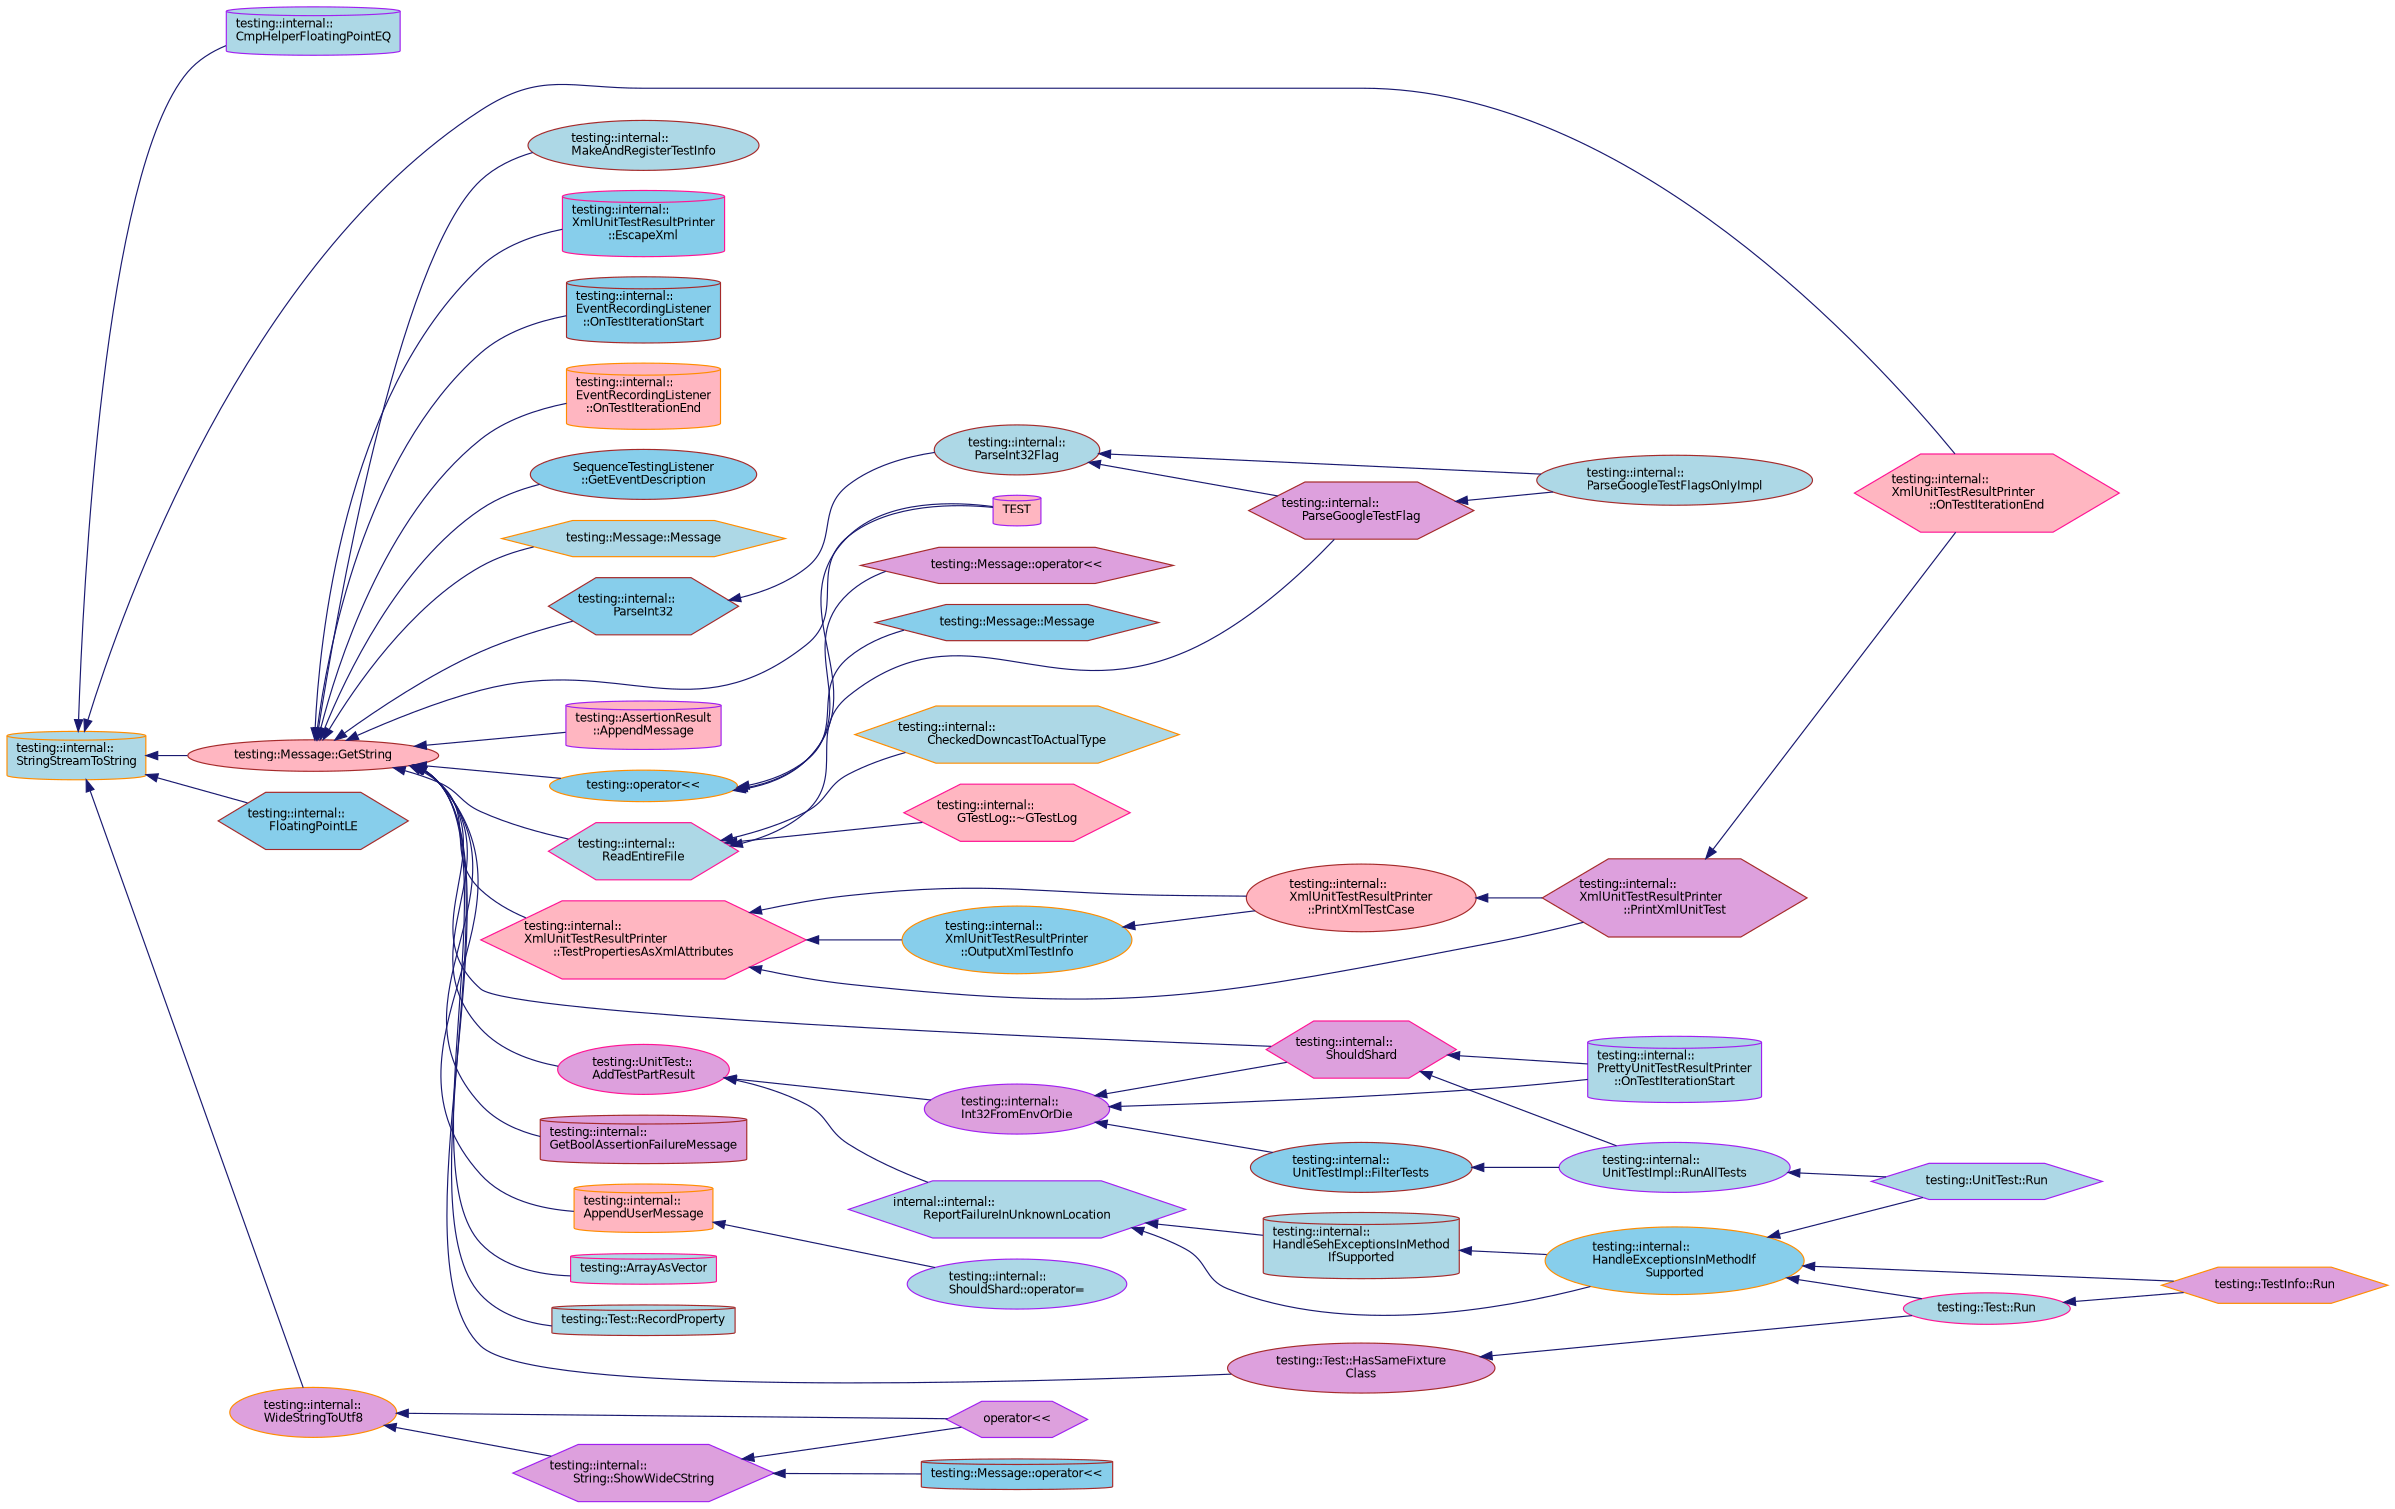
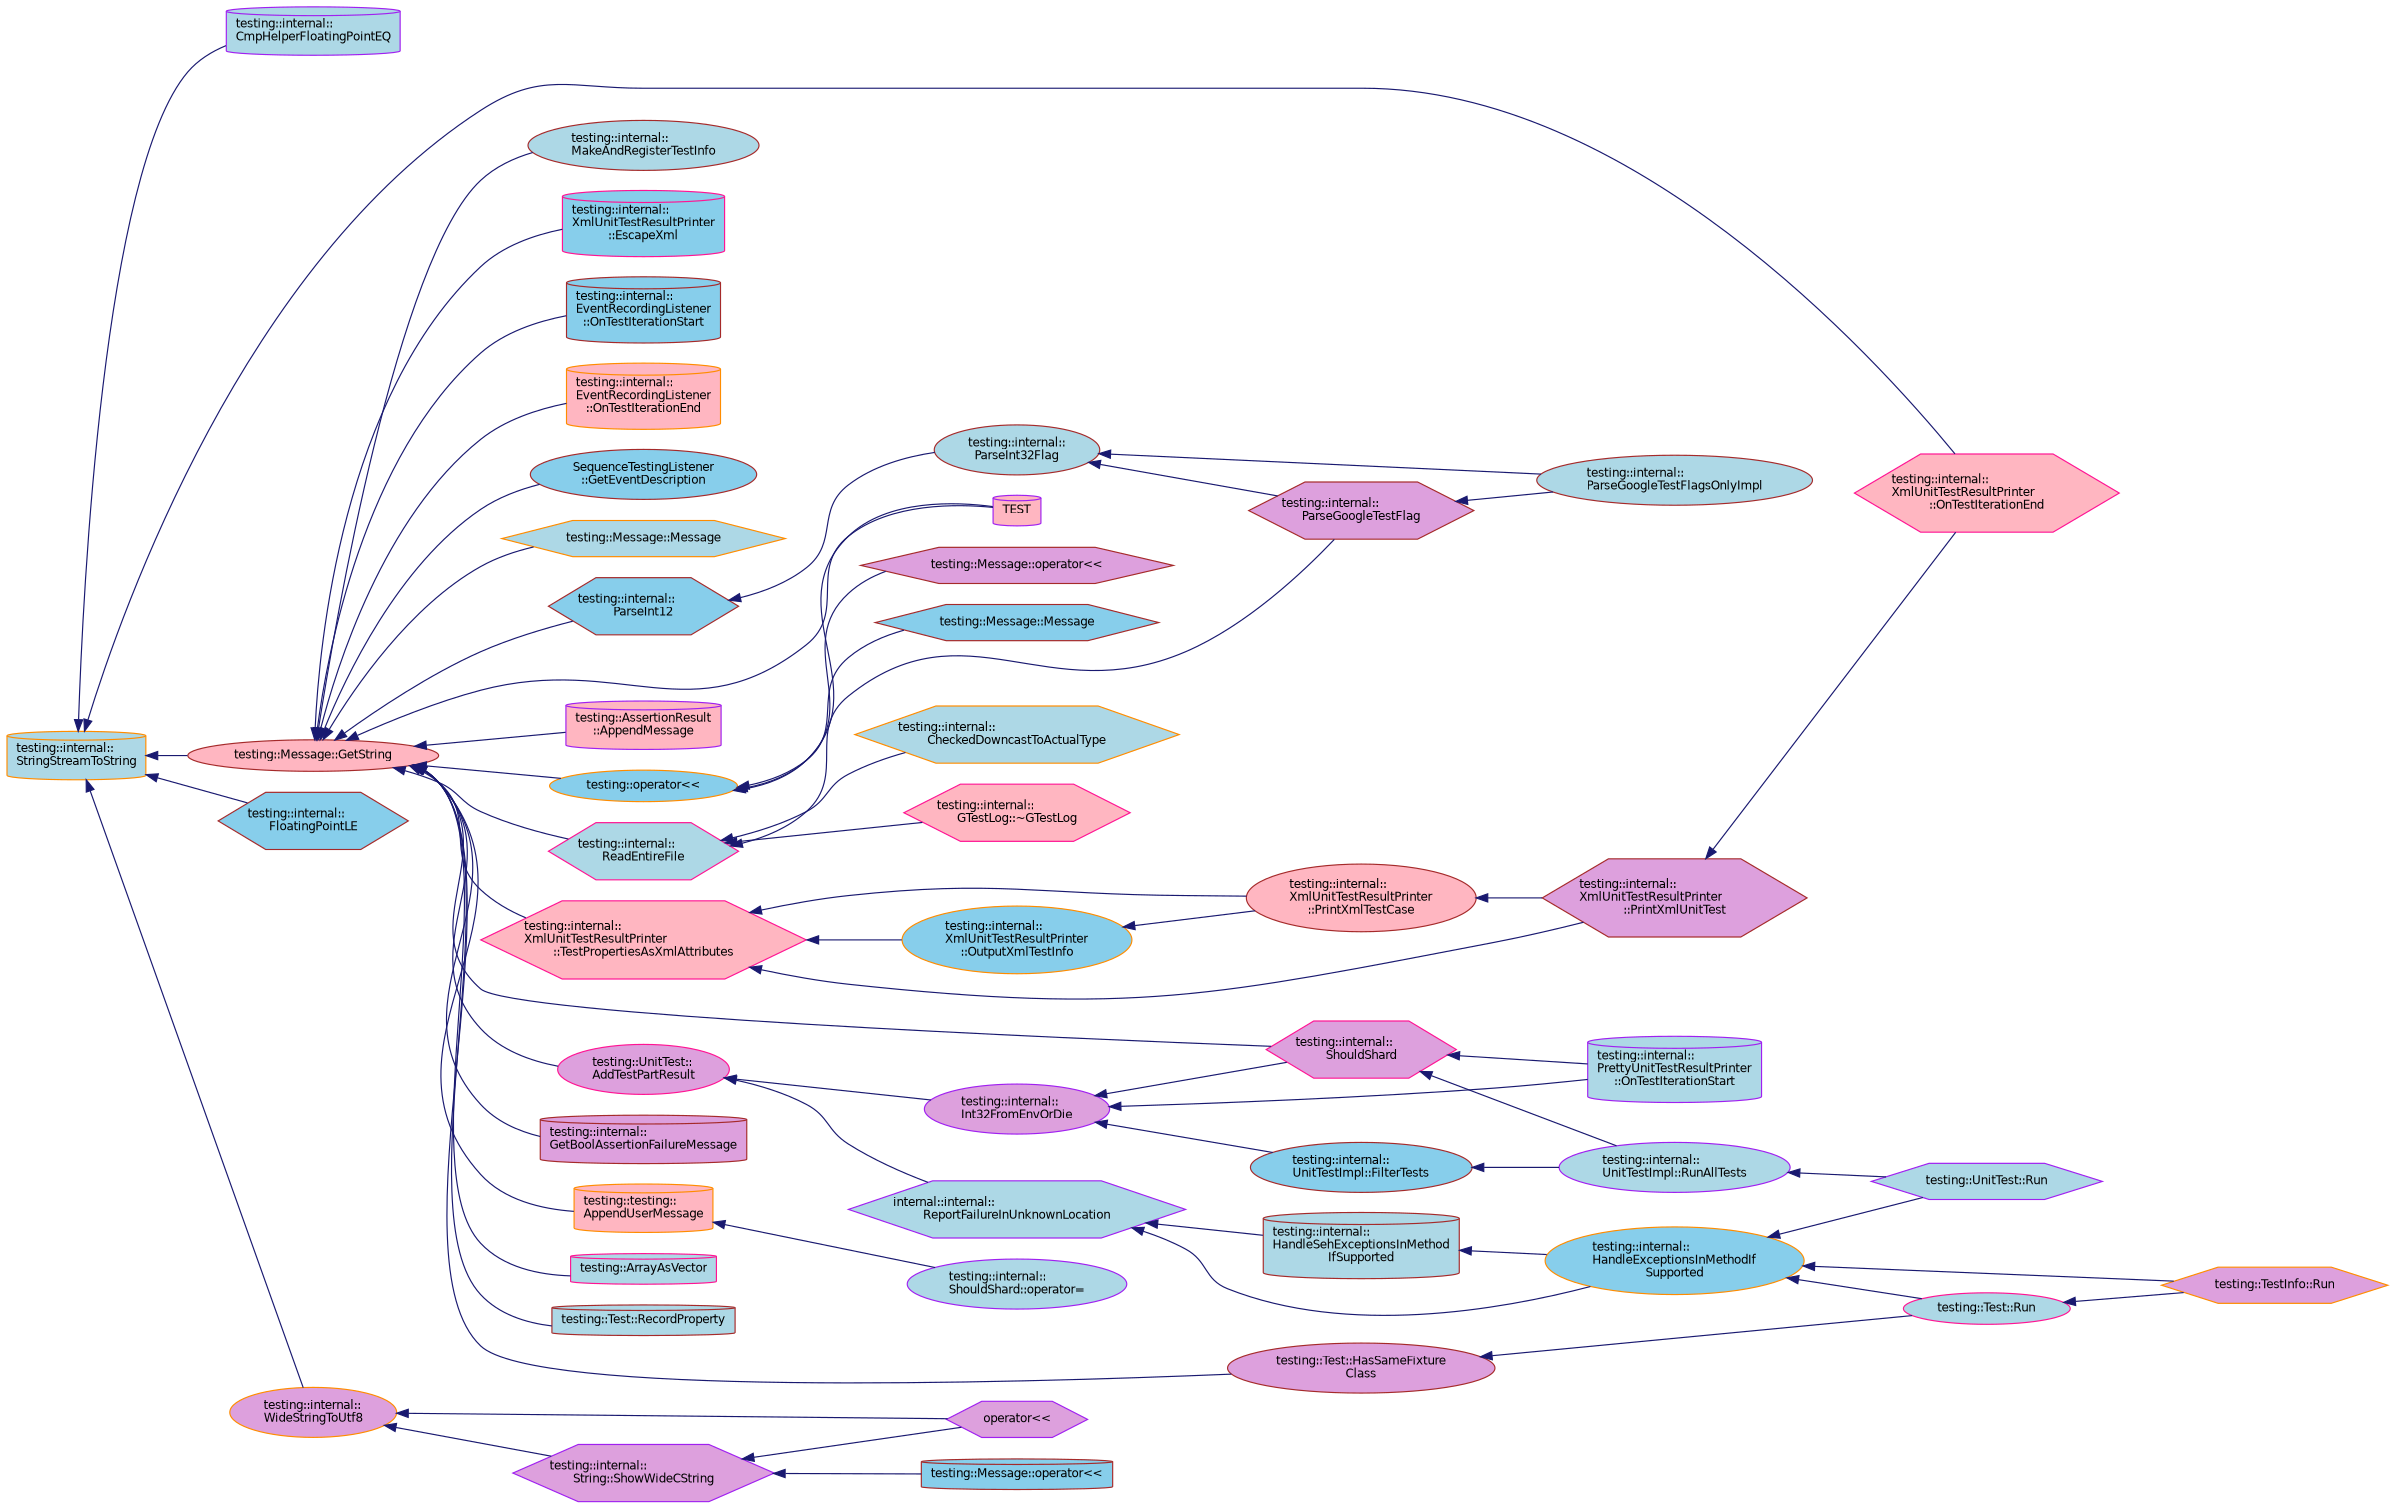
(644, 606) -> (644, 606)
(644, 1208) -> (644, 1208)
